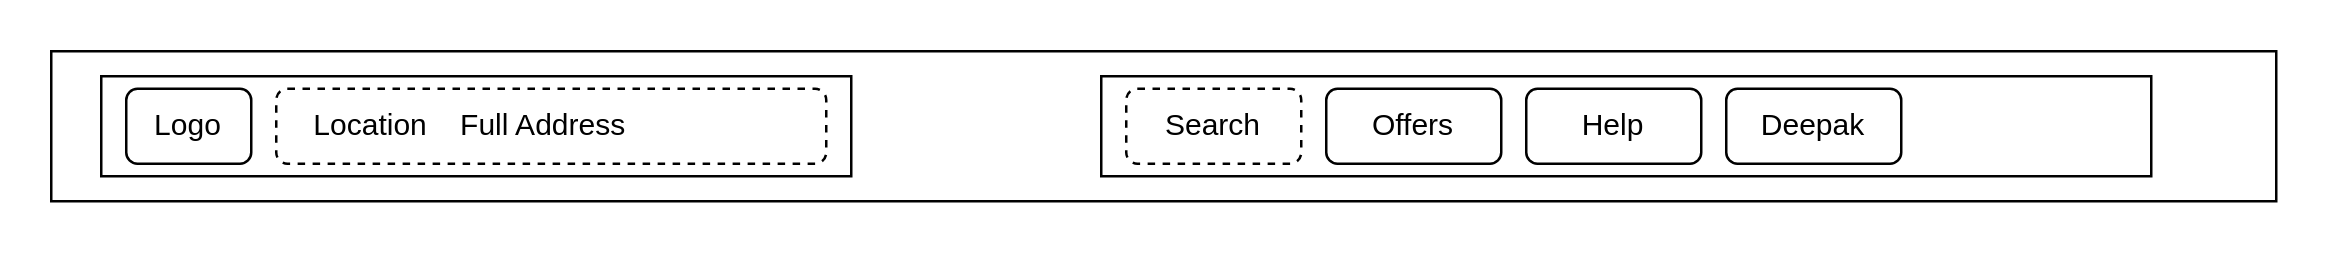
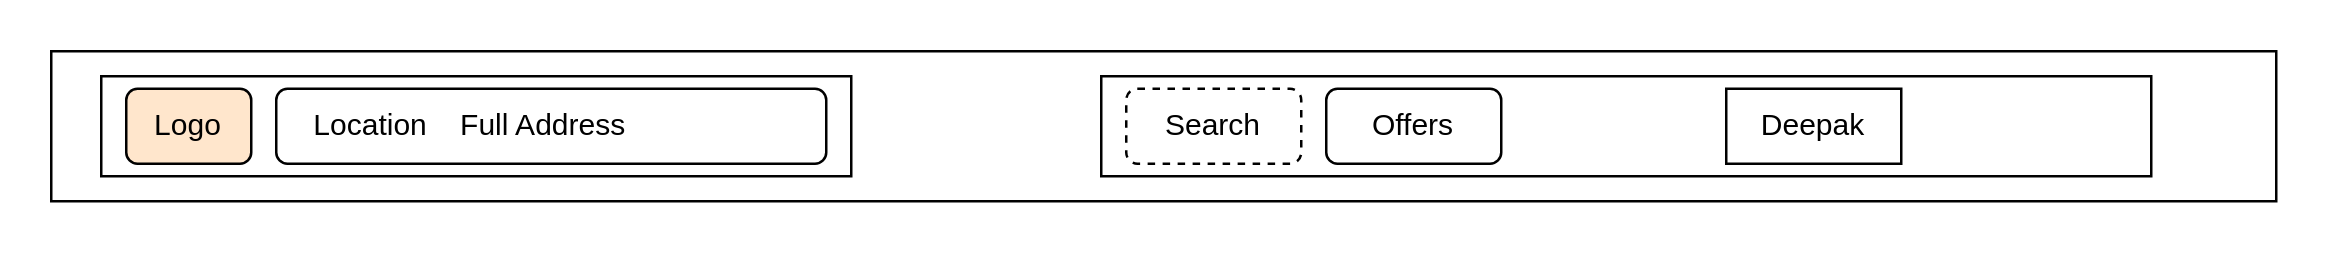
(189, 126) -> (189, 126)
(551, 126) -> (551, 126)
(1614, 126) -> none
(1814, 126) -> (1814, 126)
